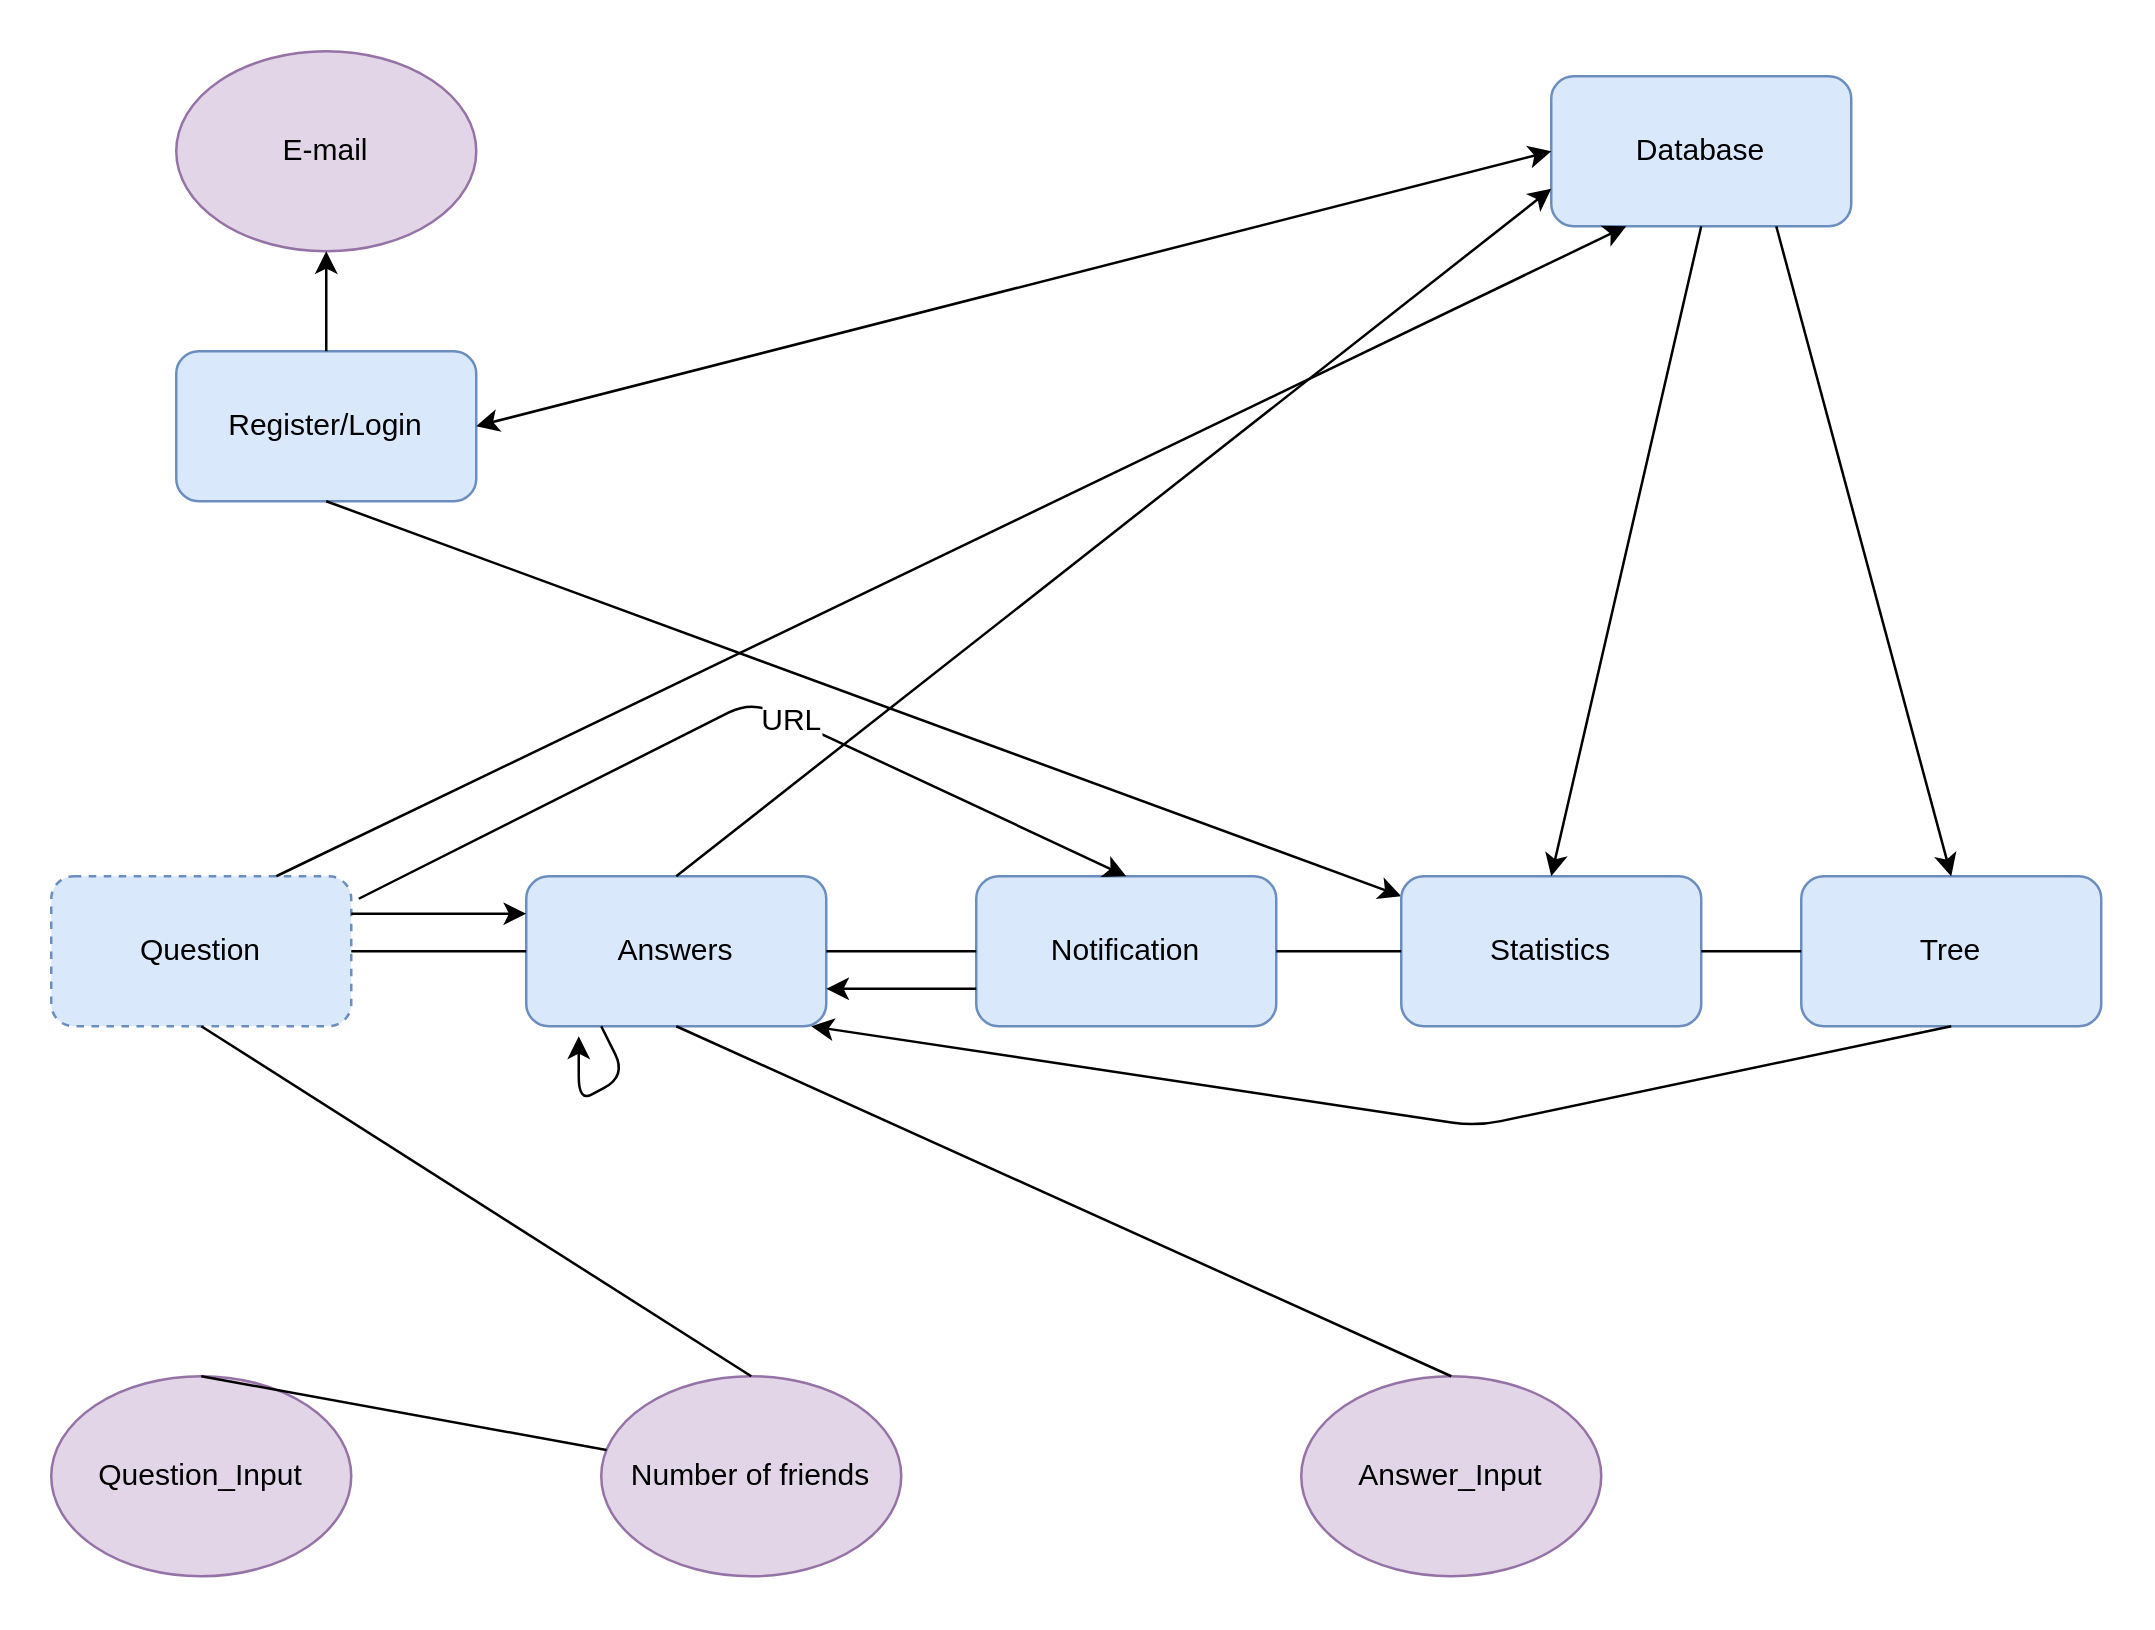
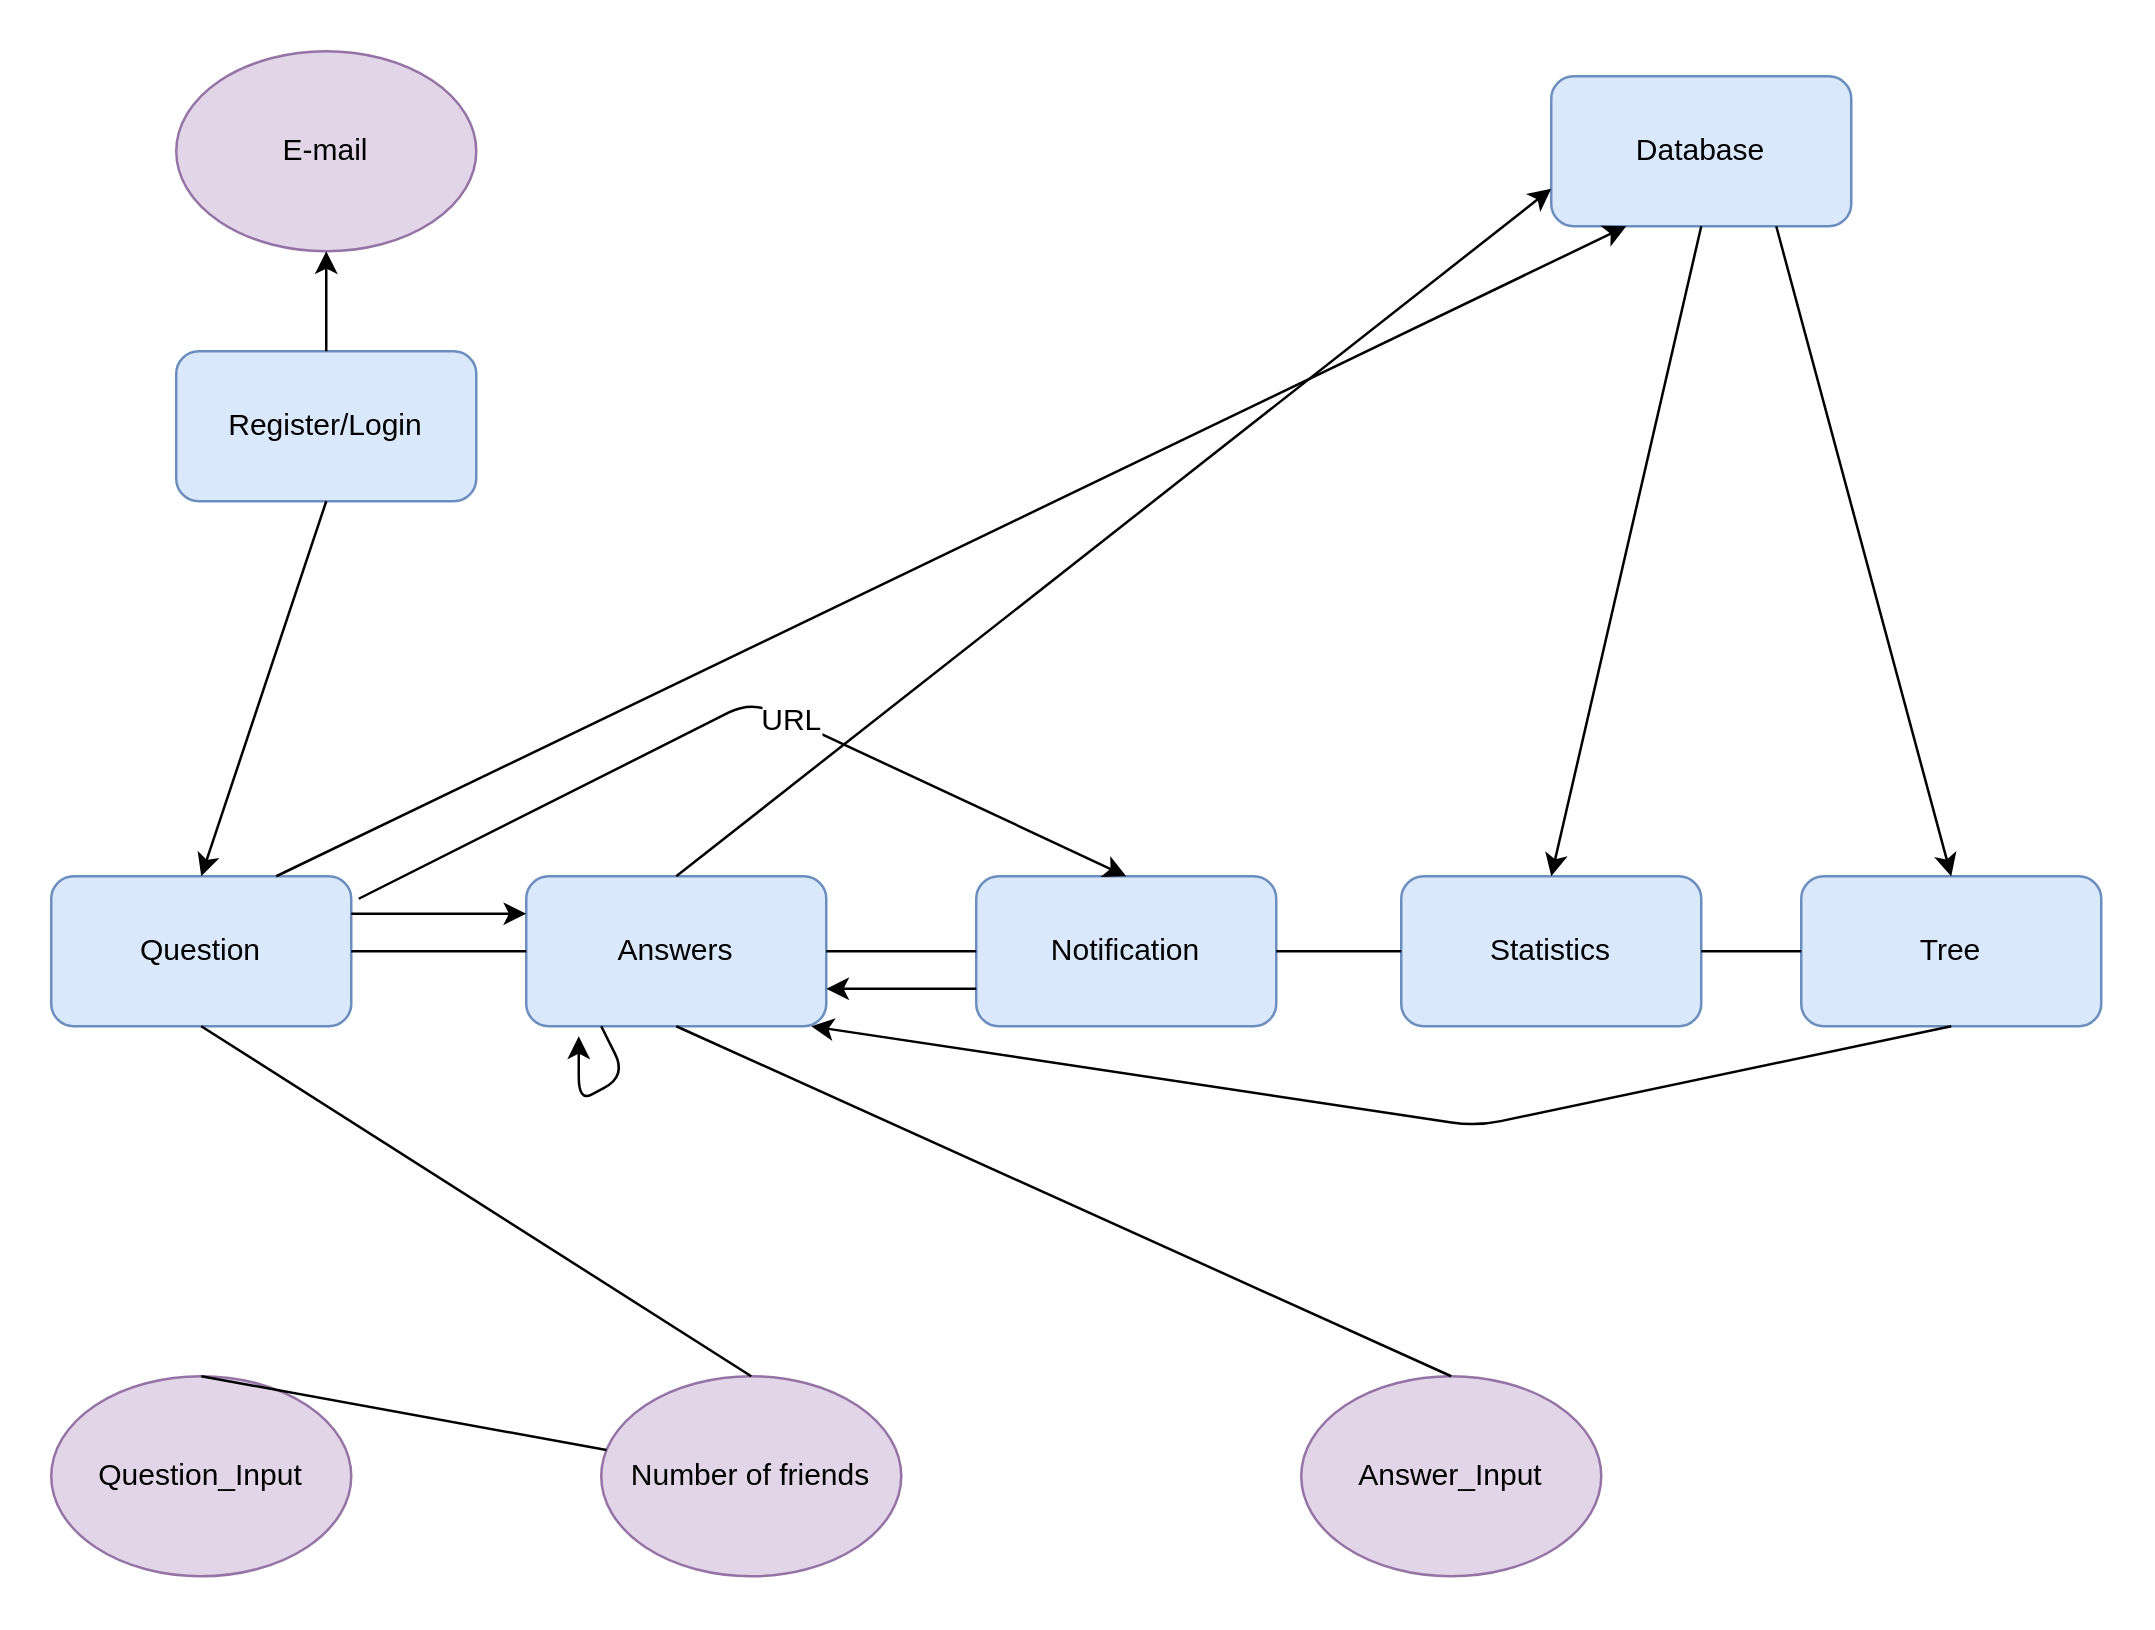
(1013, 289) -> none
(1140, 800) -> (266, 681)
(201, 951) -> (201, 951)
